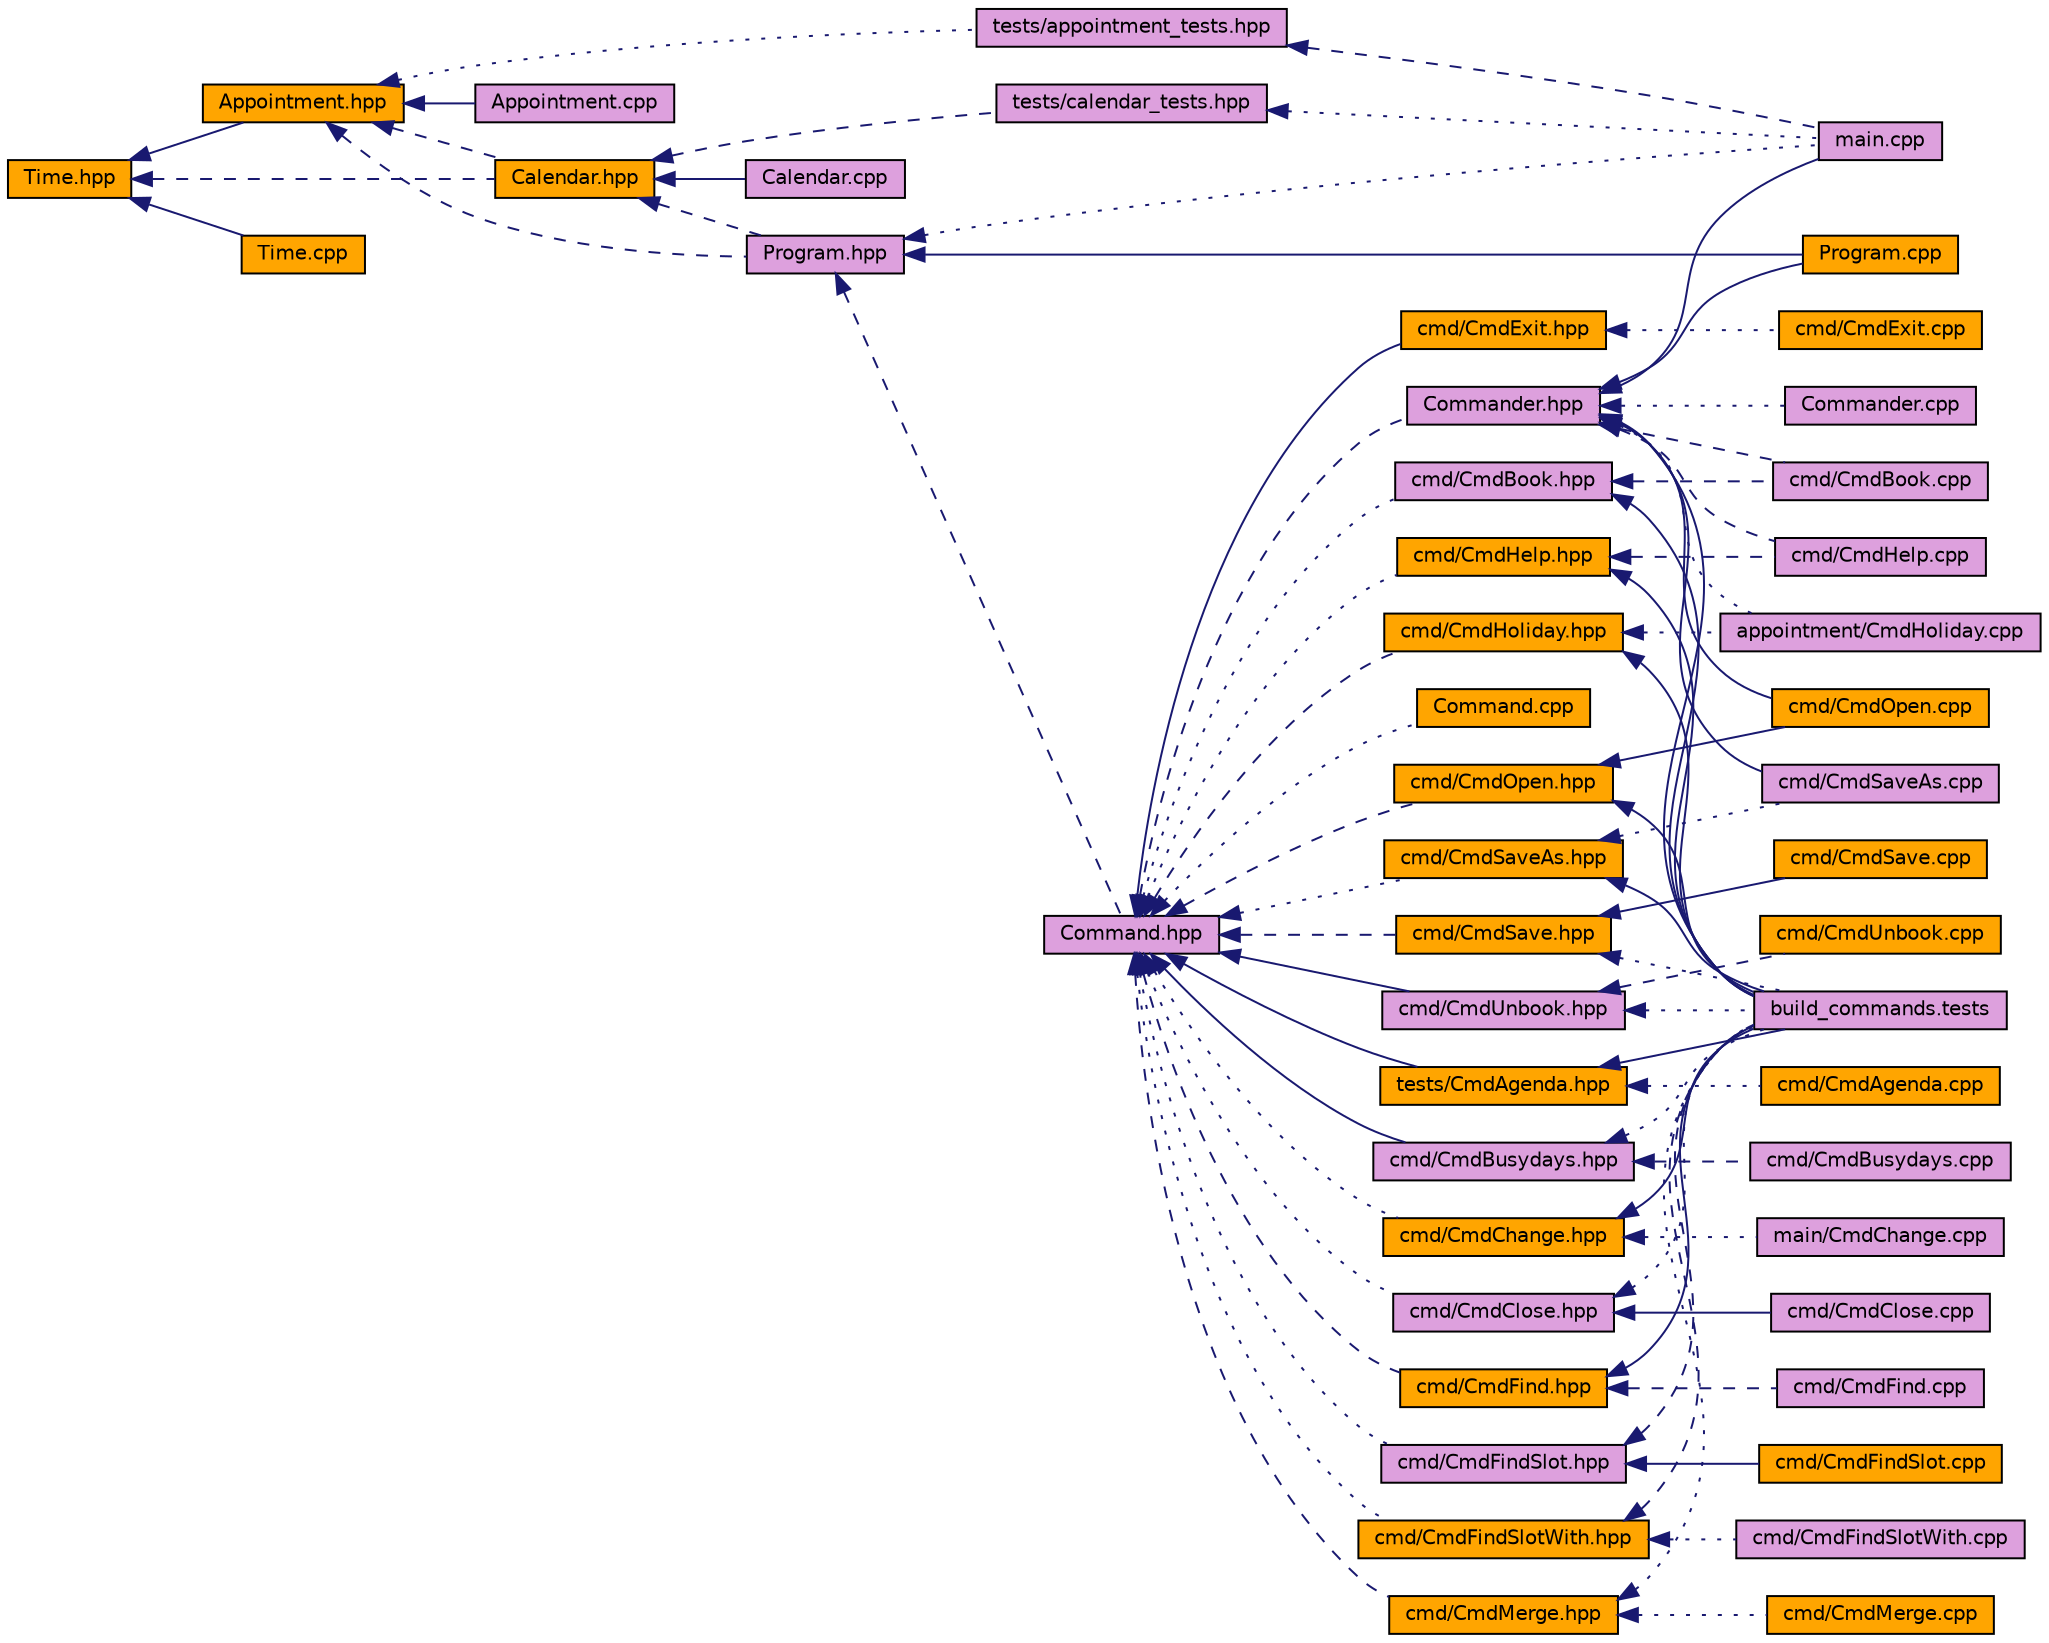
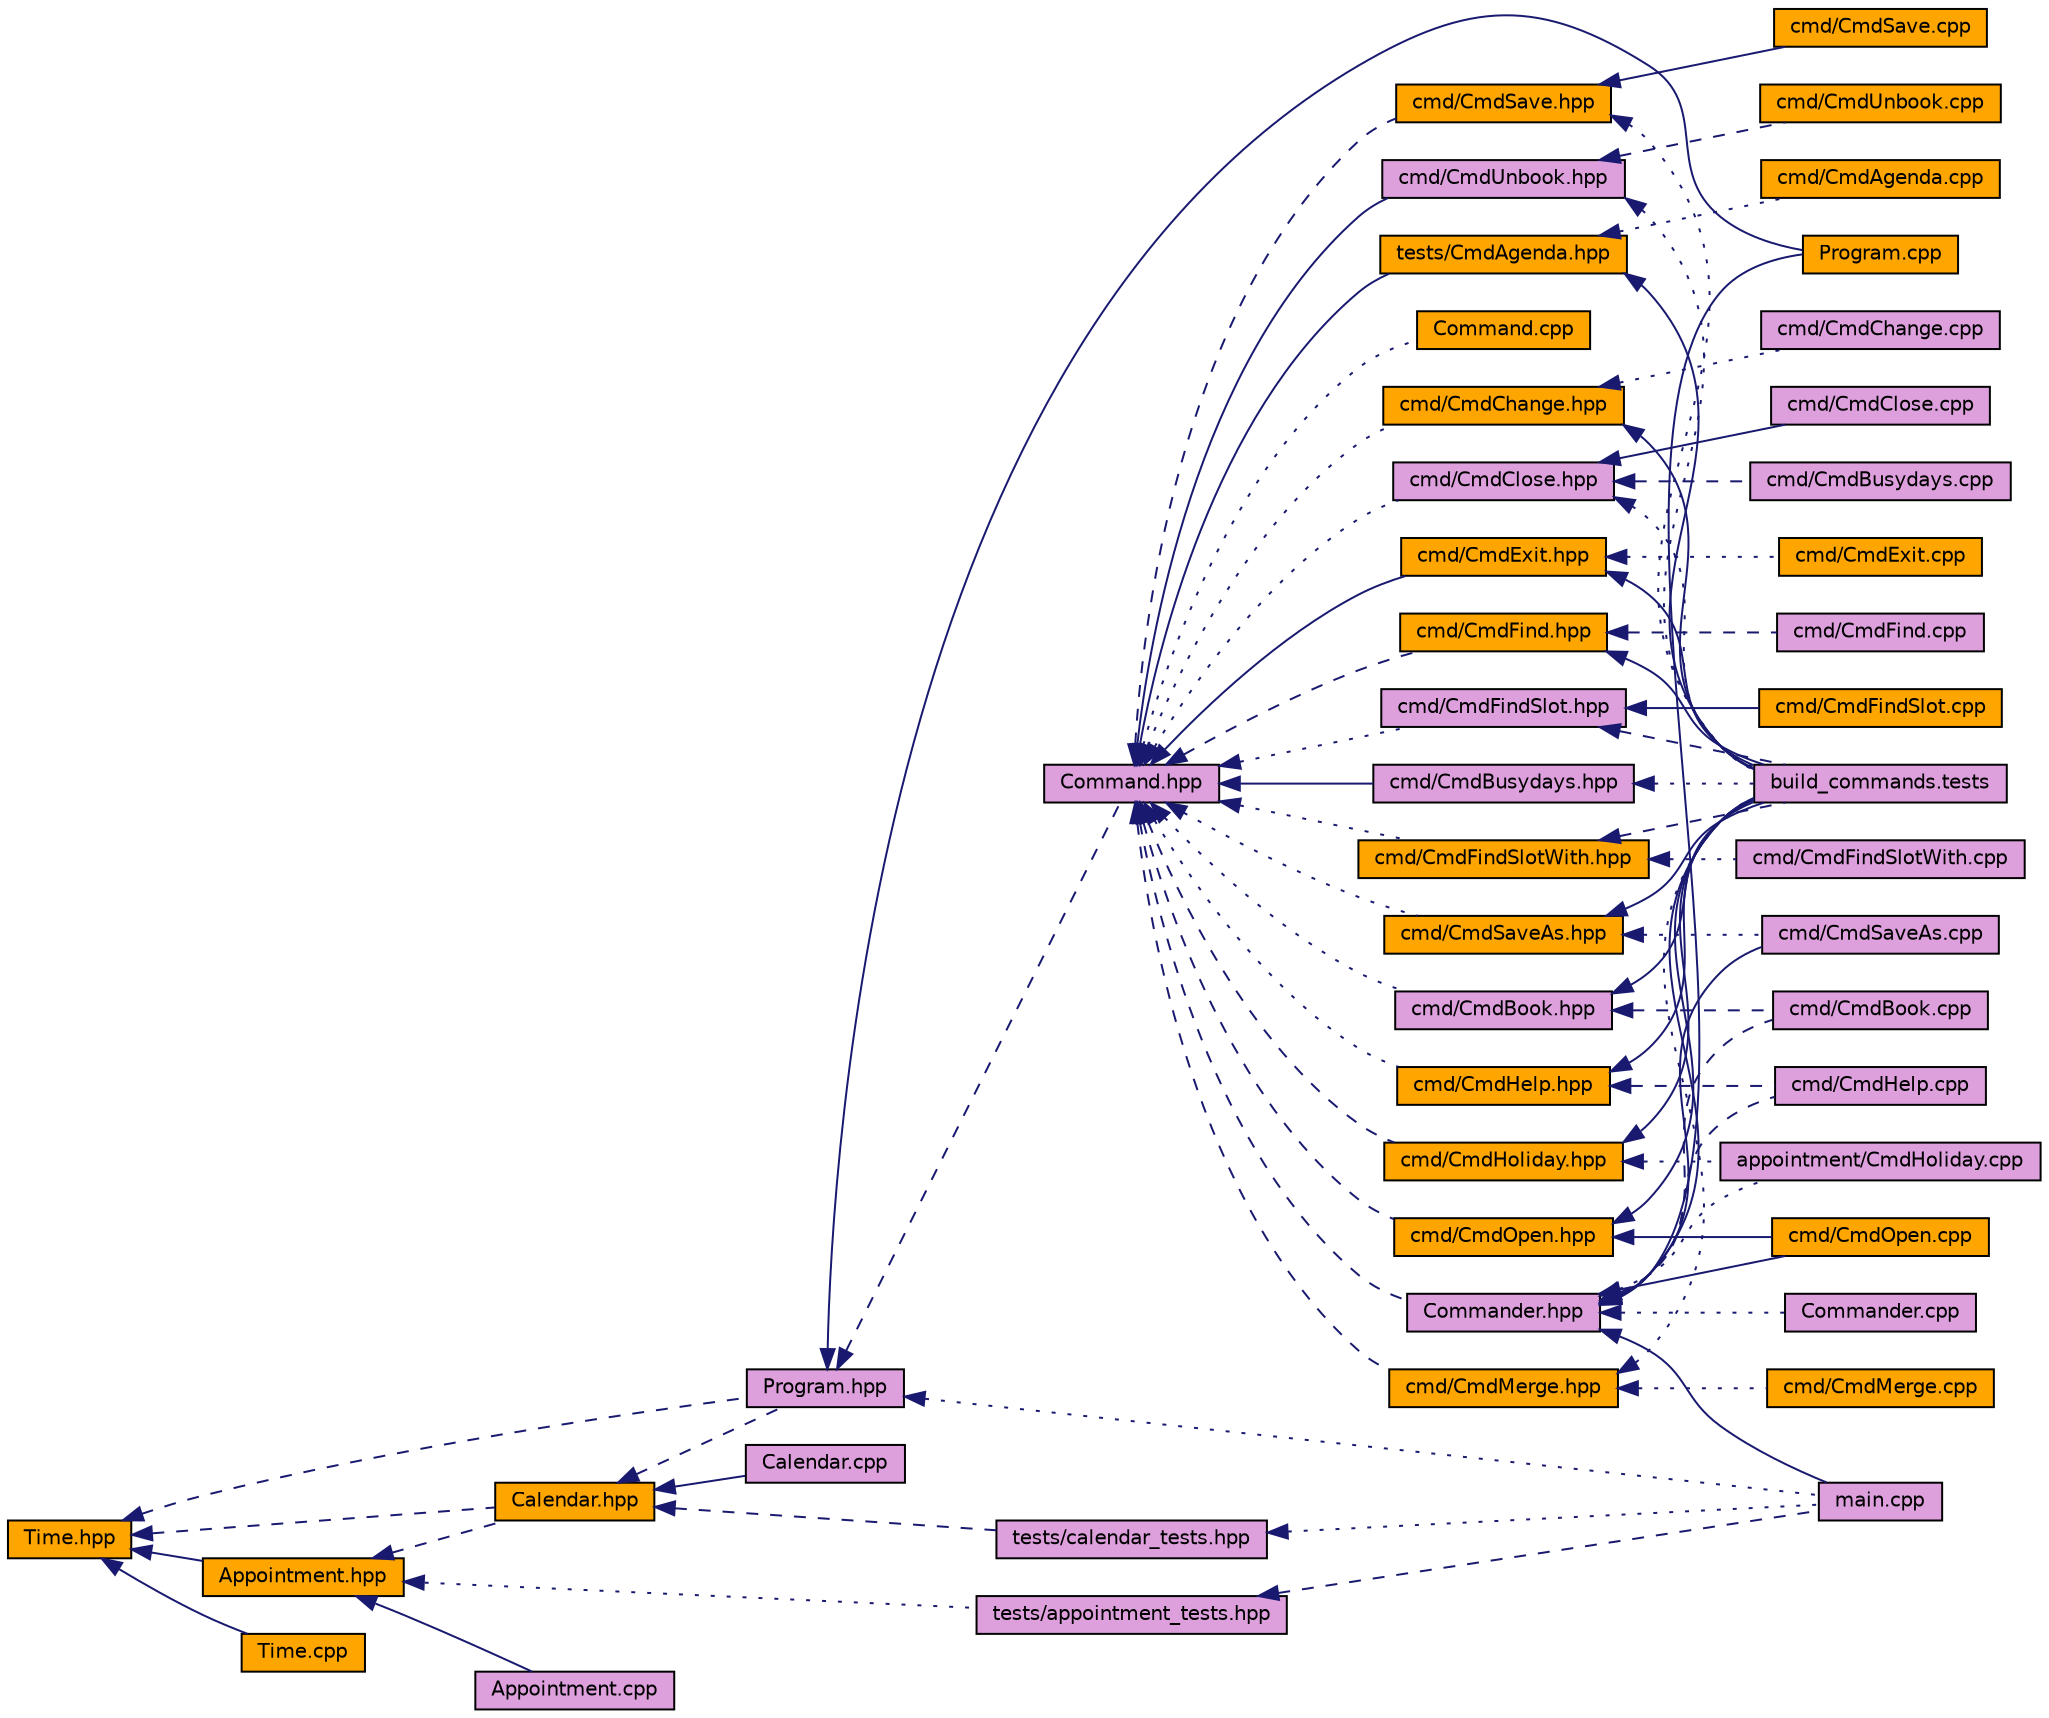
(532, 233) -> (442, 1445)
none -> (1685, 676)
(1702, 1162) -> (1704, 481)
(1880, 1237) -> (1880, 330)
